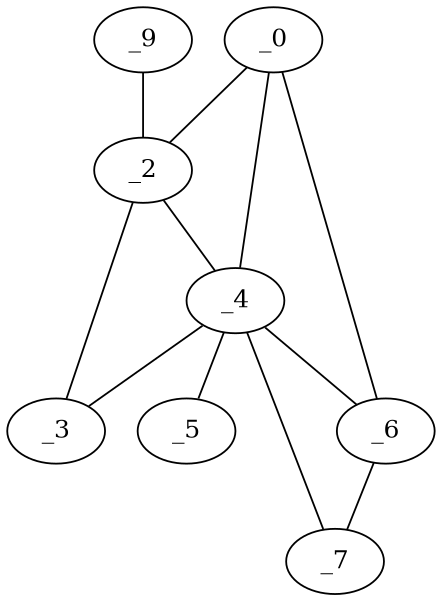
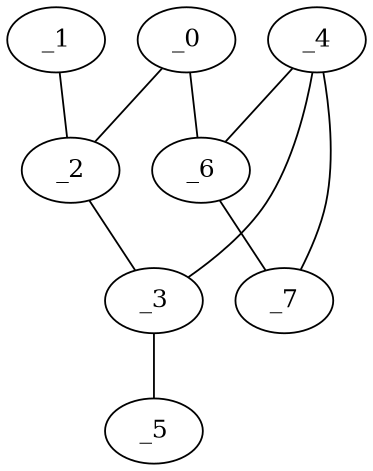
(143, 40) -> (56, 40)
(254, 170) -> none
(189, 235) -> none
(211, 366) -> (154, 366)
